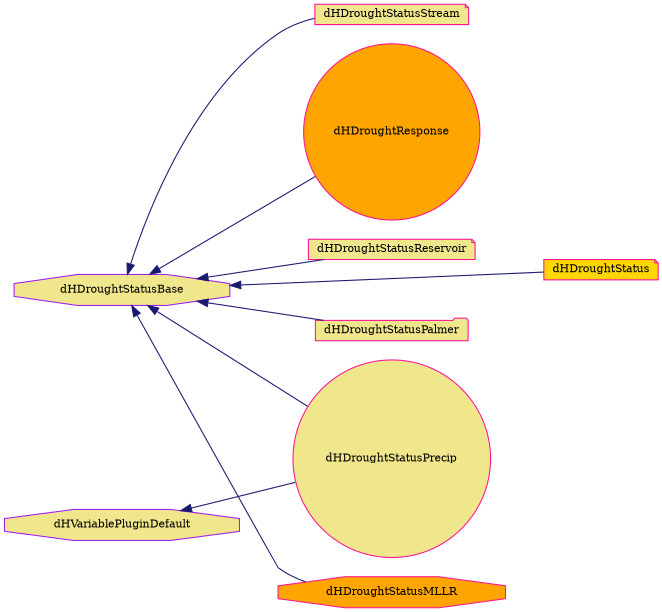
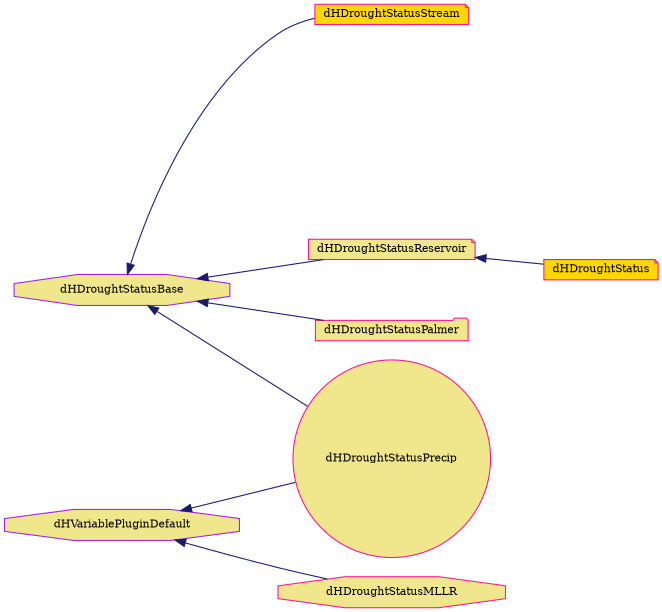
(392, 14) -> (392, 14)
(392, 132) -> none
(392, 279) -> (515, 261)
(215, 455) -> (256, 562)
(392, 592) -> (392, 592)
